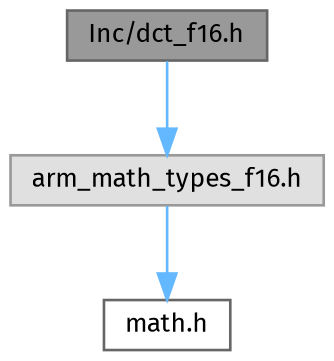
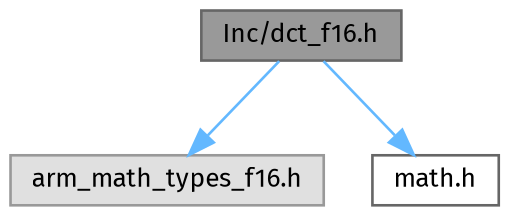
(167, 240) -> (359, 98)
